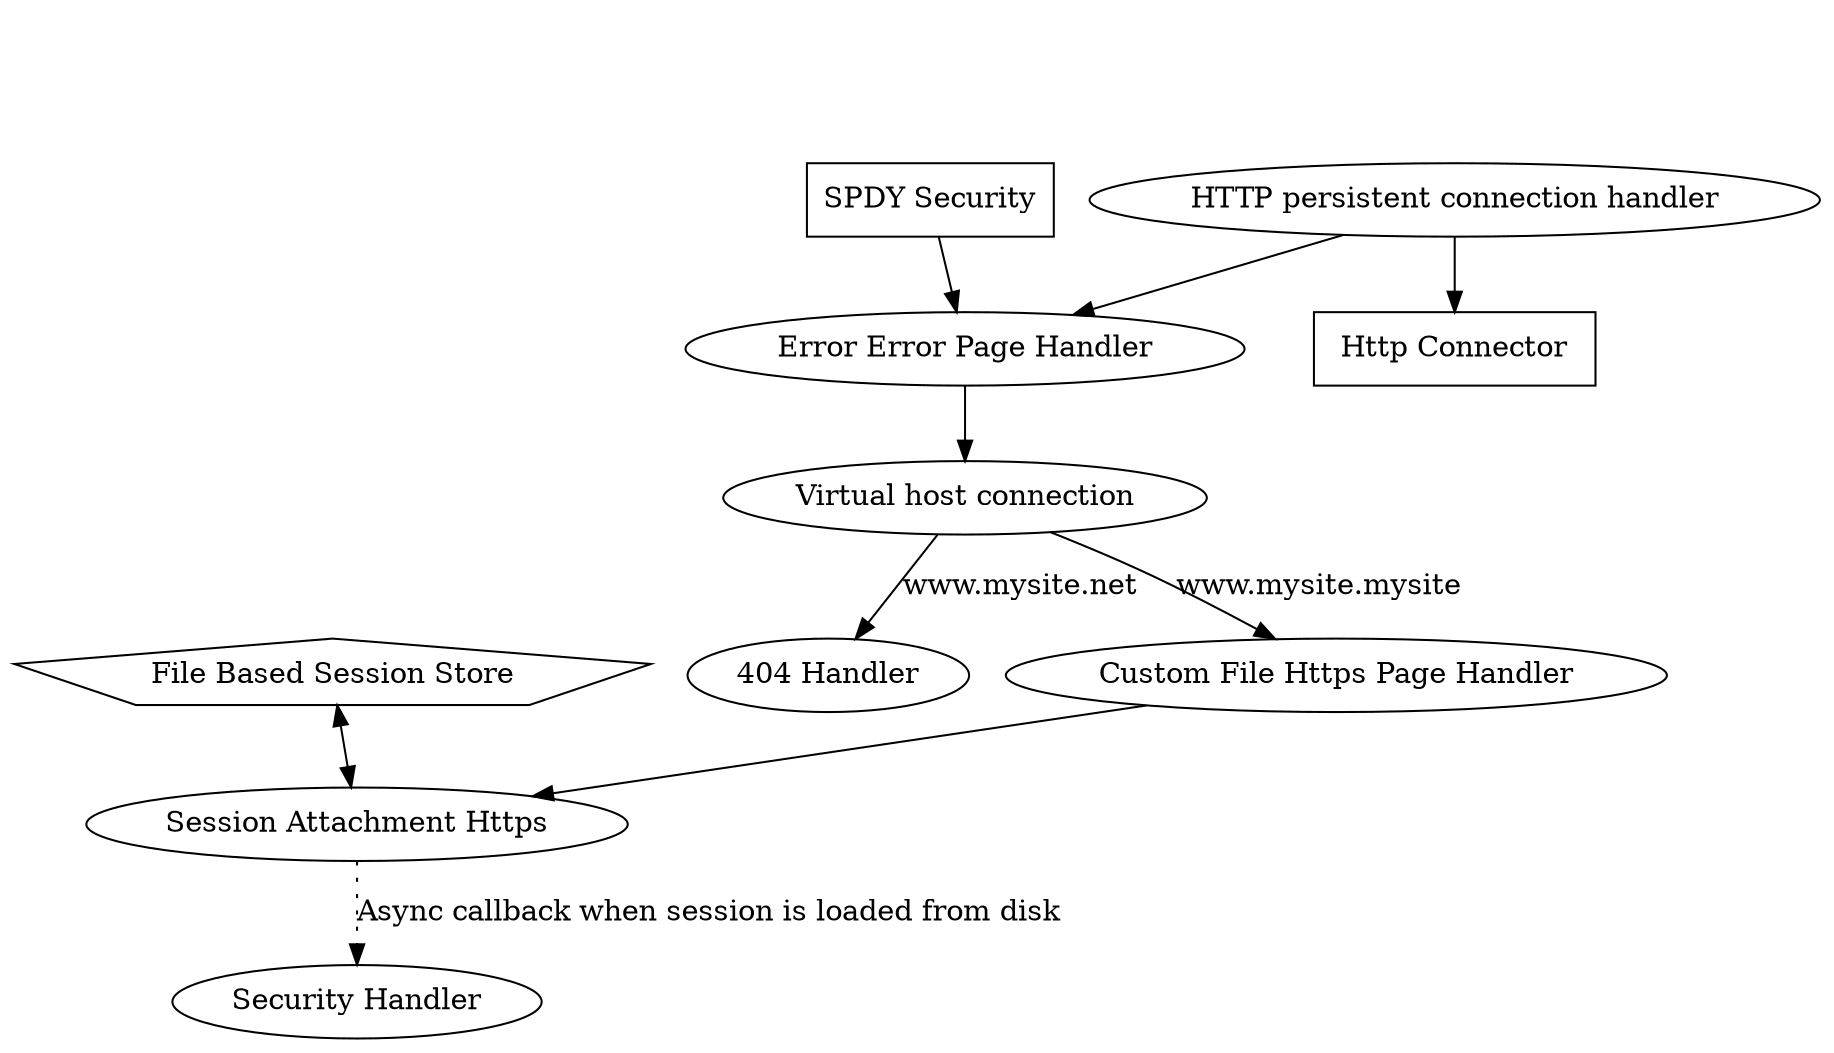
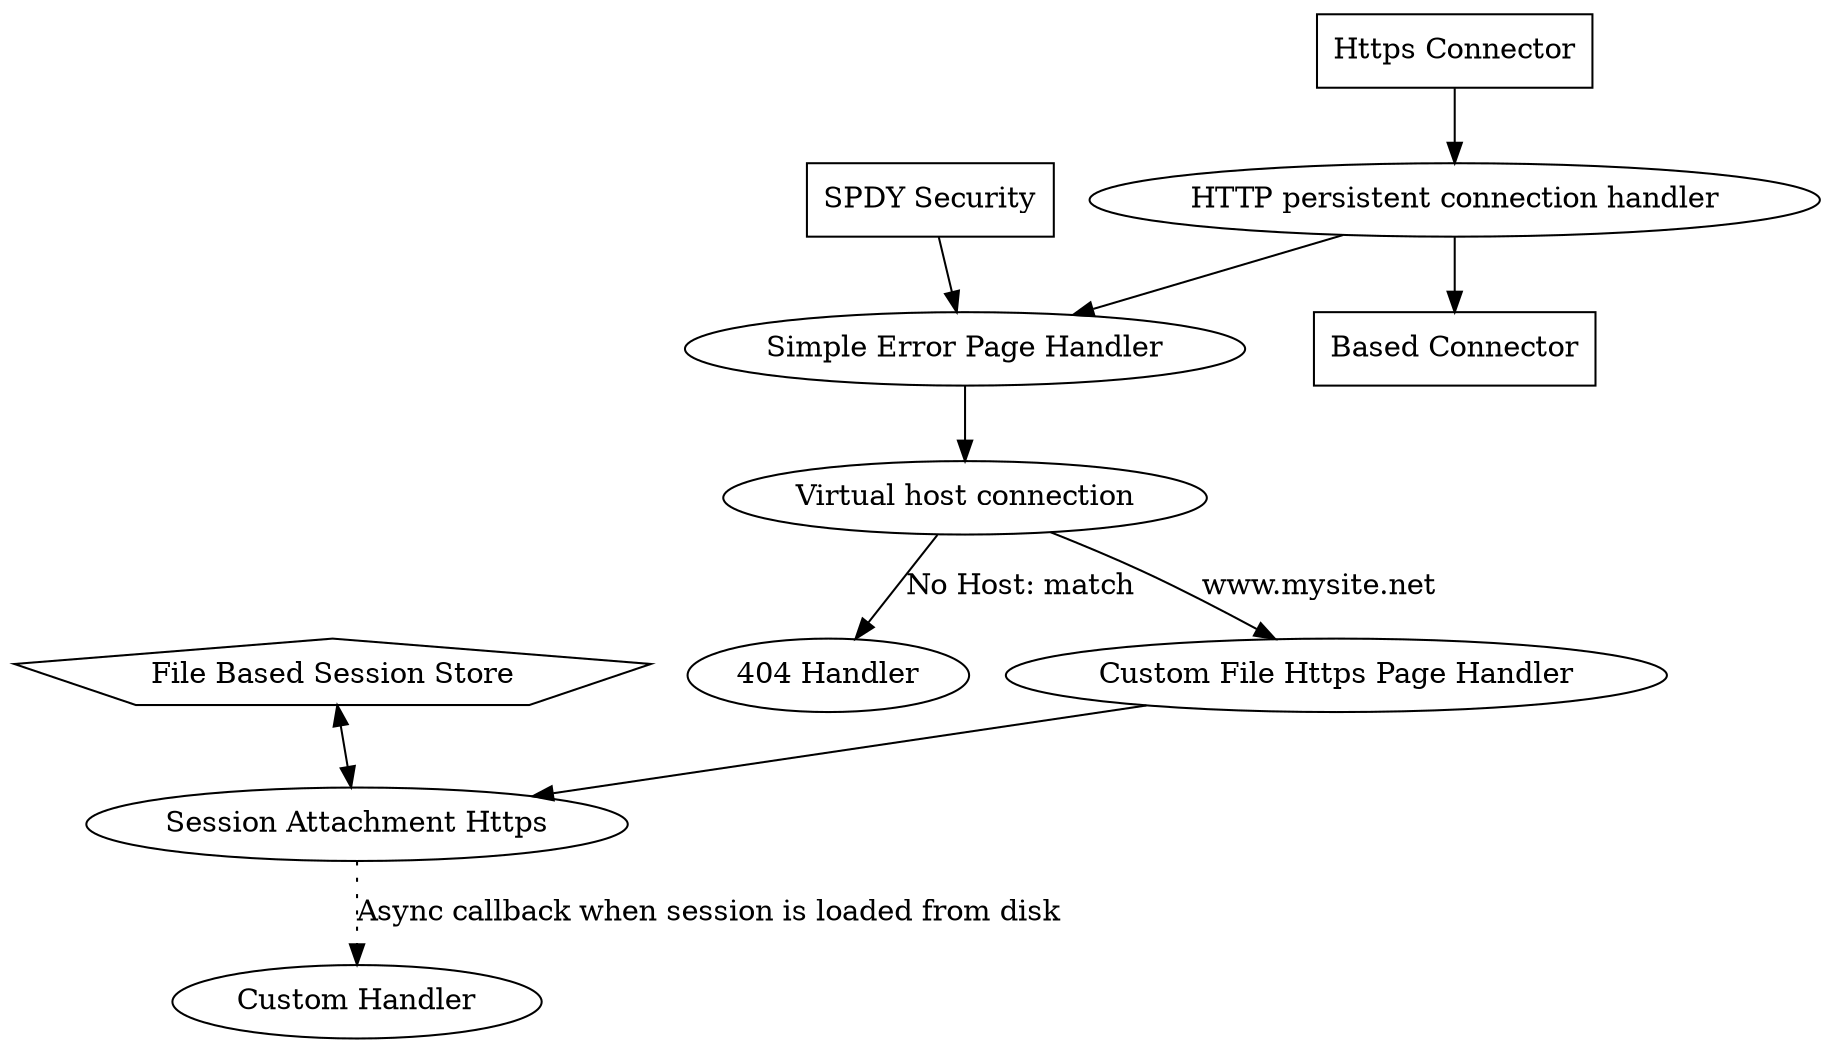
none -> (1455, 51)
(965, 349) -> (965, 349)
(1455, 349) -> (1455, 349)
(1020, 587) -> (1020, 587)
(1319, 587) -> (1319, 587)
(357, 1002) -> (357, 1002)
